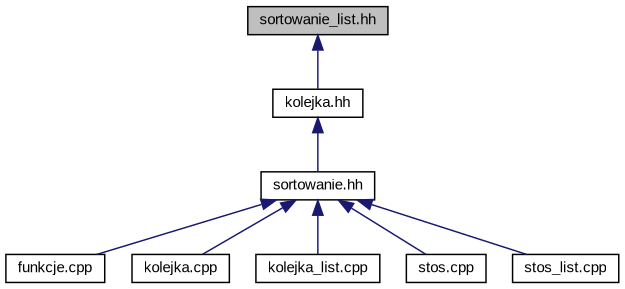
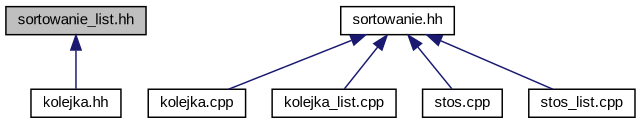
(318, 152) -> none
(55, 268) -> none
